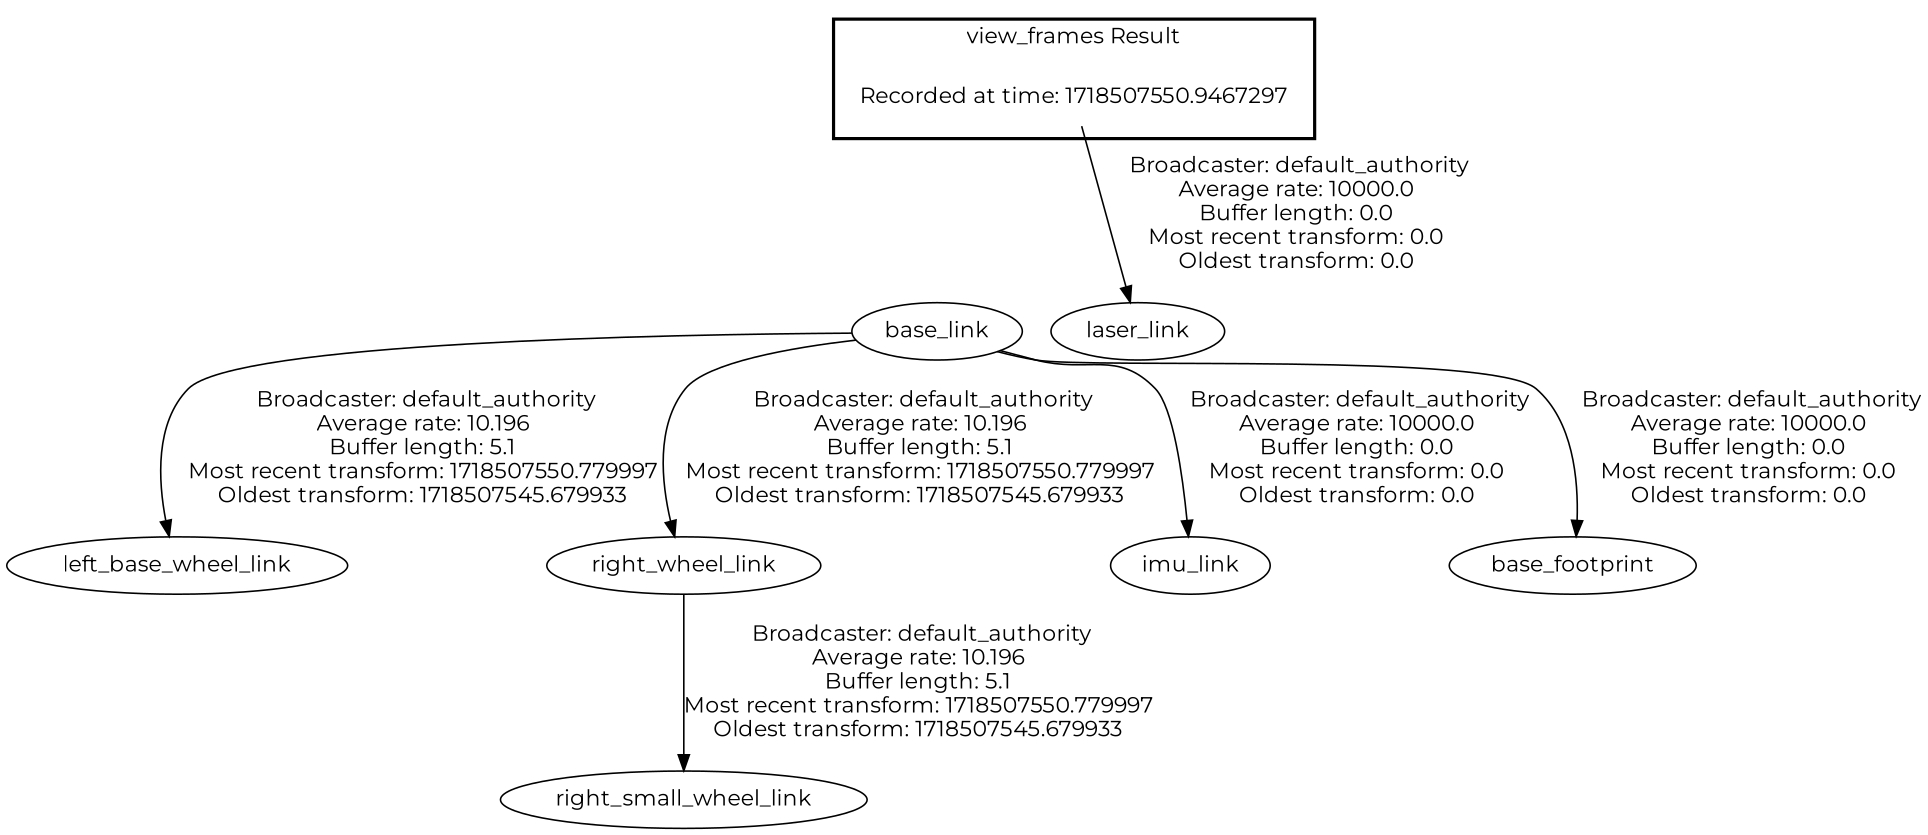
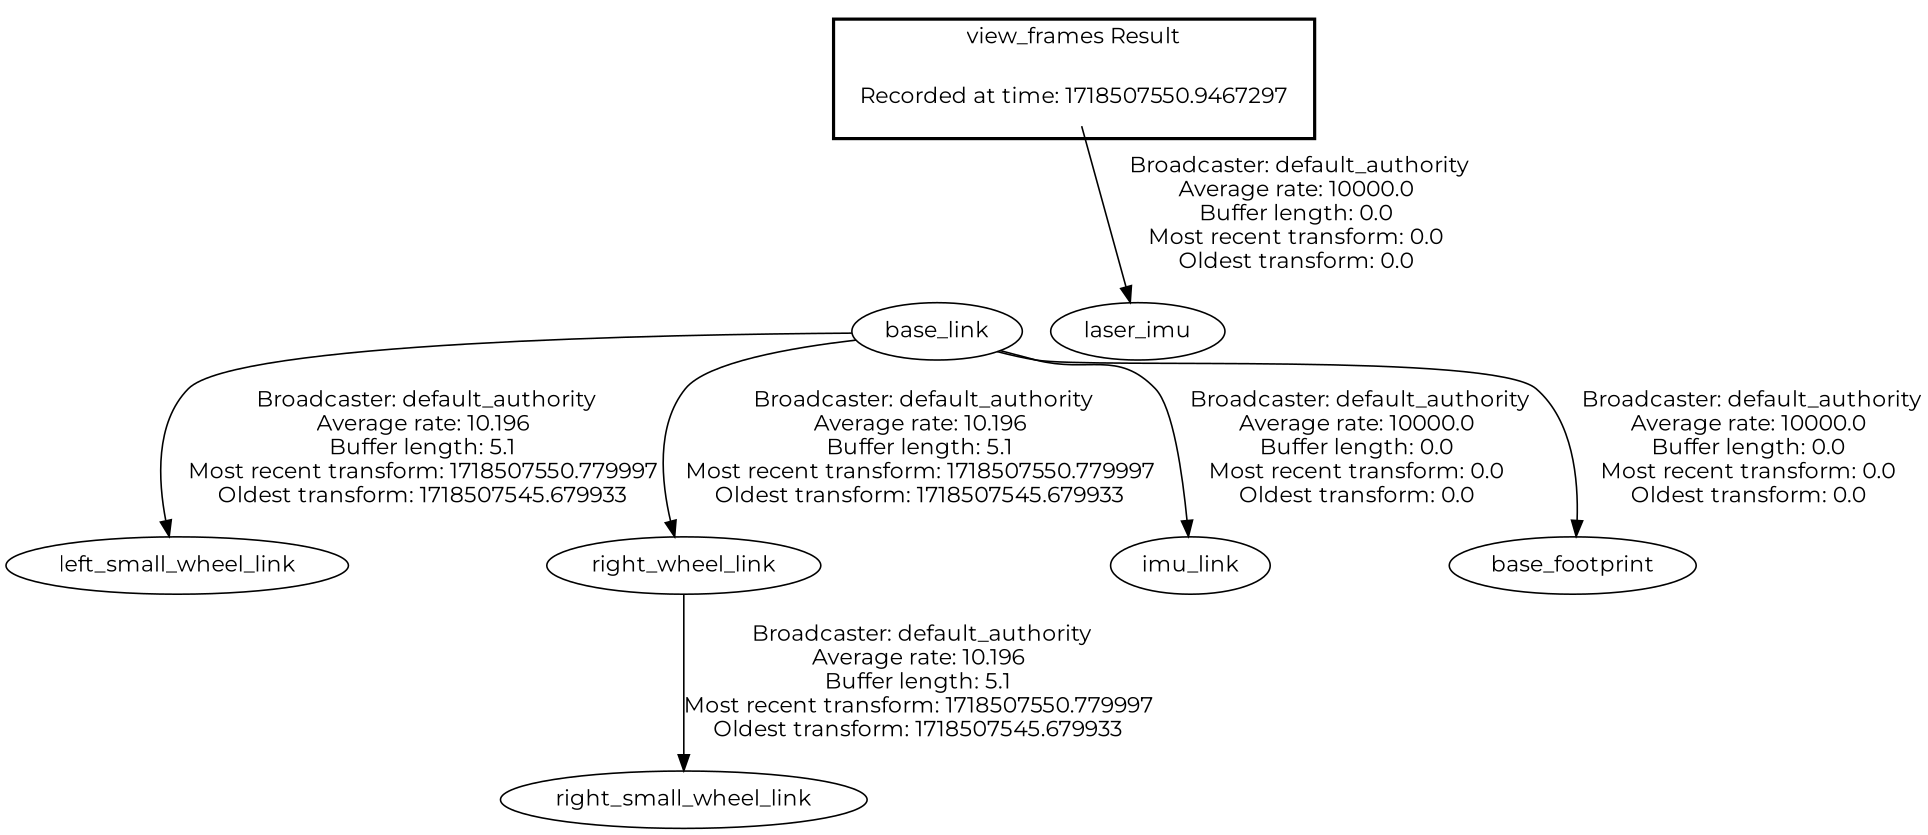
(1138, 331) -> (1138, 331)
(177, 566) -> (177, 566)
